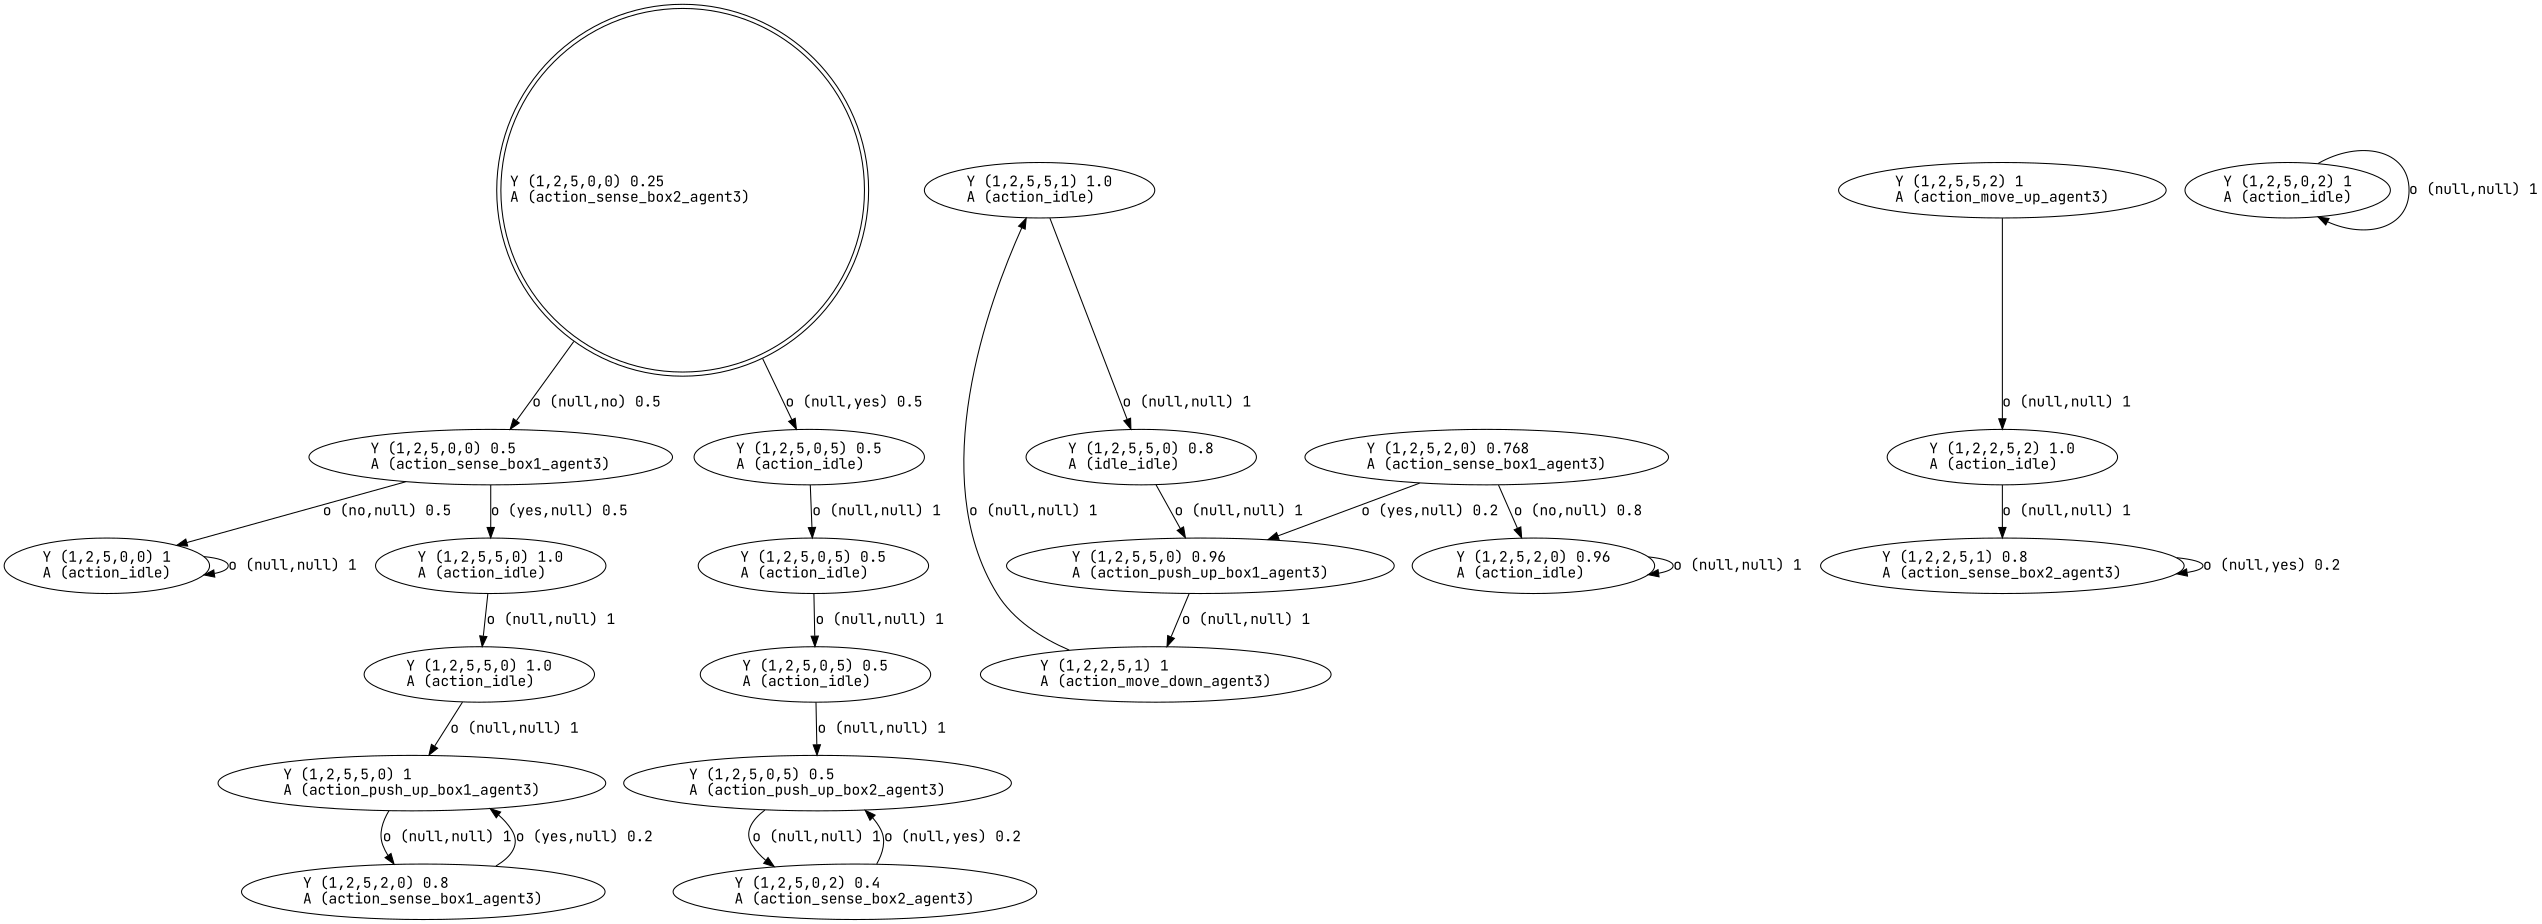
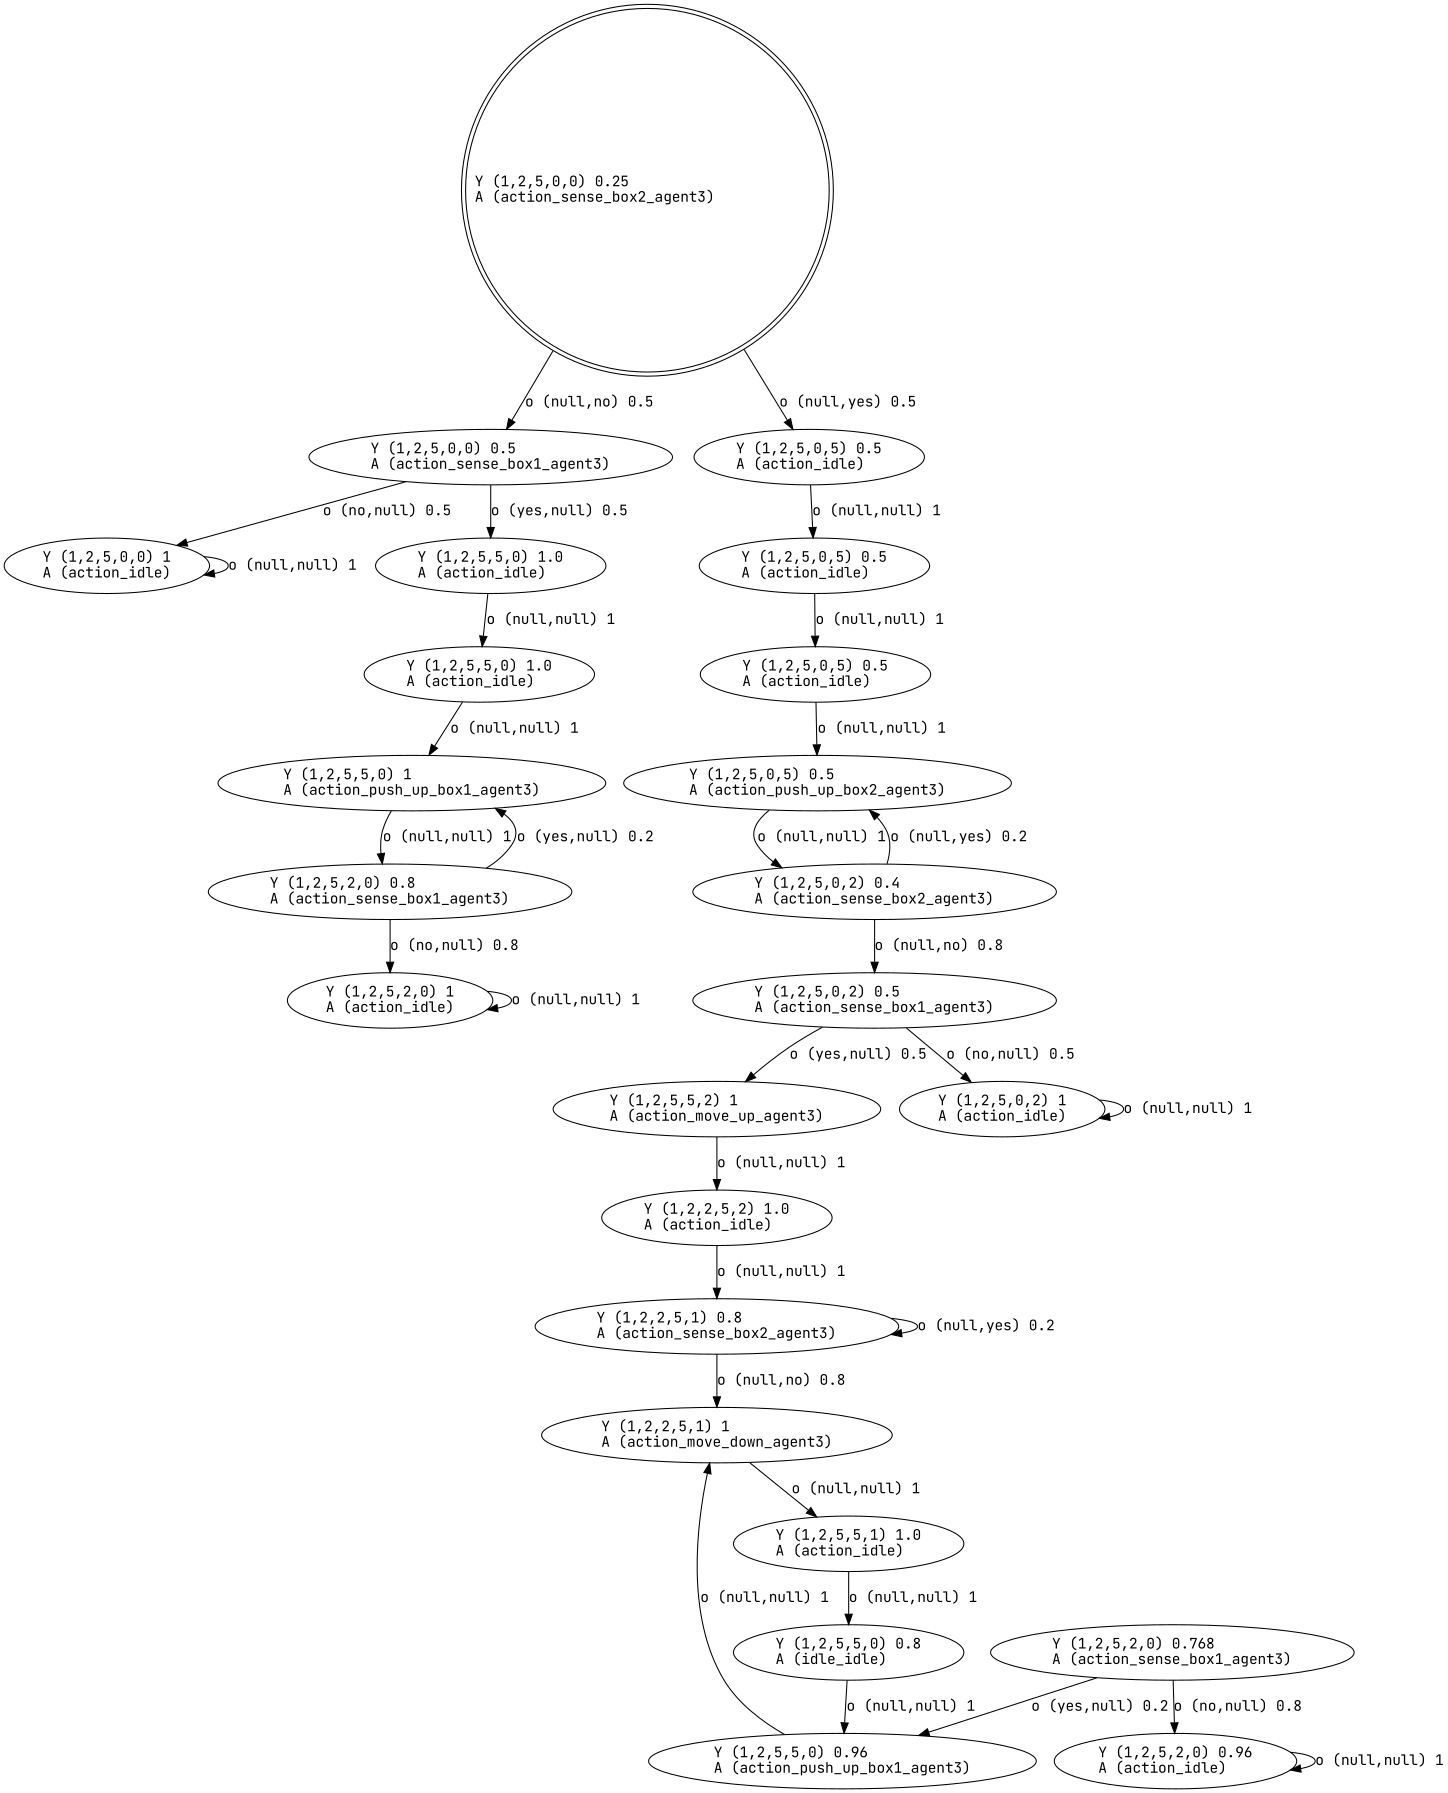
none -> (390, 1000)
none -> (875, 1000)
none -> (717, 1375)
